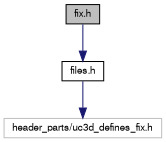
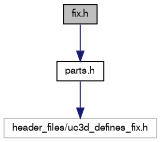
(83, 71) -> (80, 71)
(83, 128) -> (80, 128)
